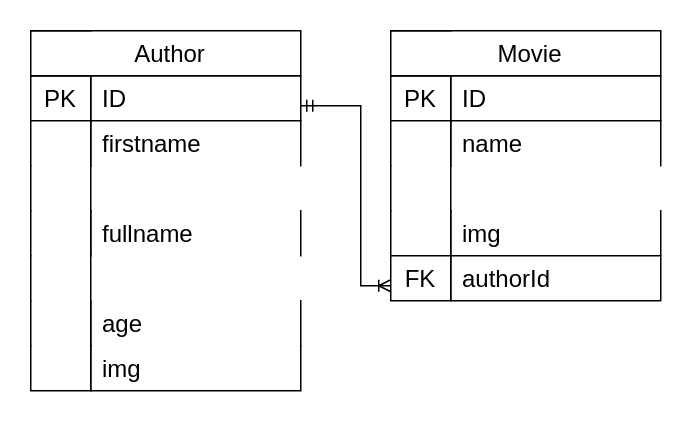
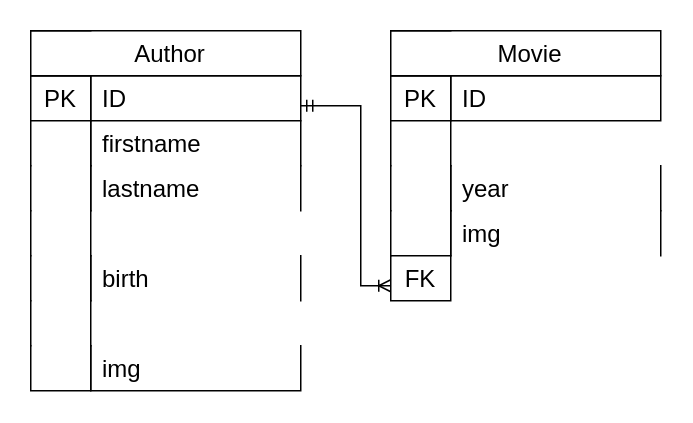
(556, 143) -> none
none -> (196, 188)
none -> (556, 188)
(196, 233) -> none
none -> (196, 278)
(556, 278) -> none
(196, 323) -> none
